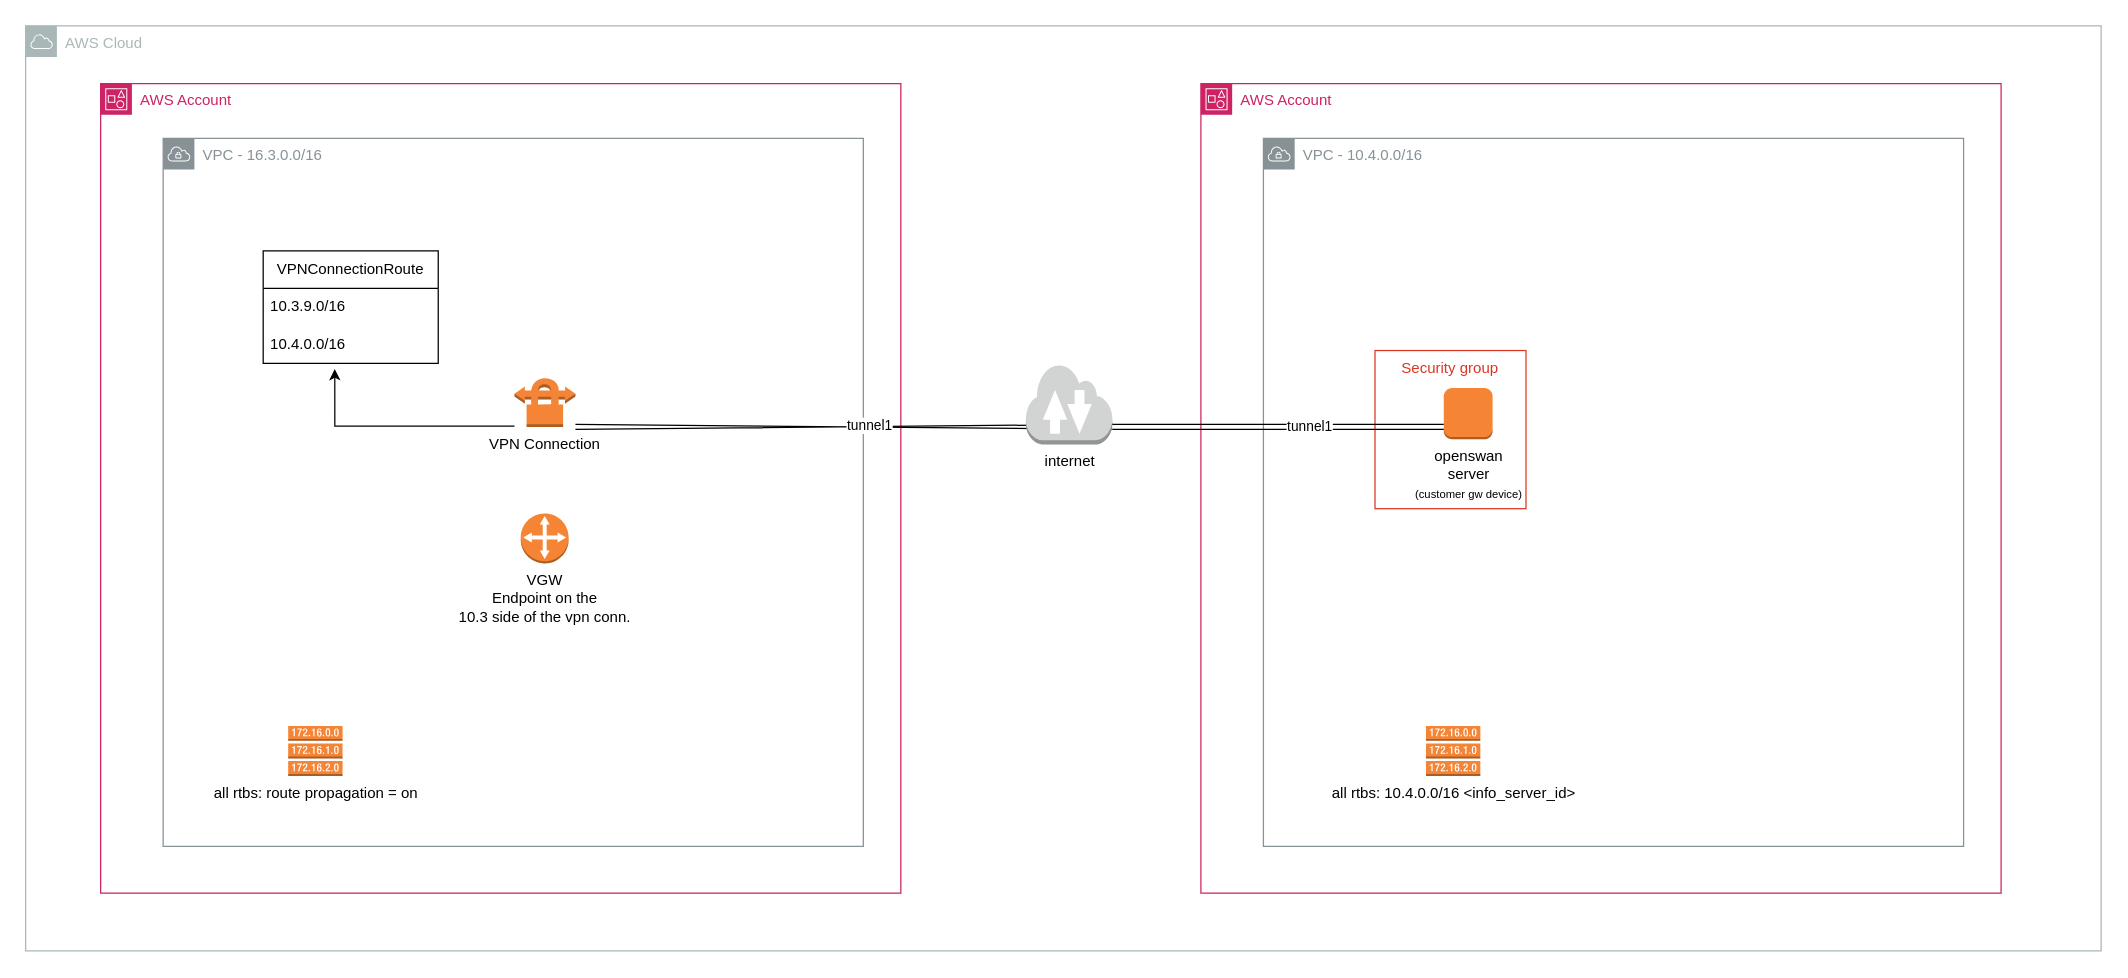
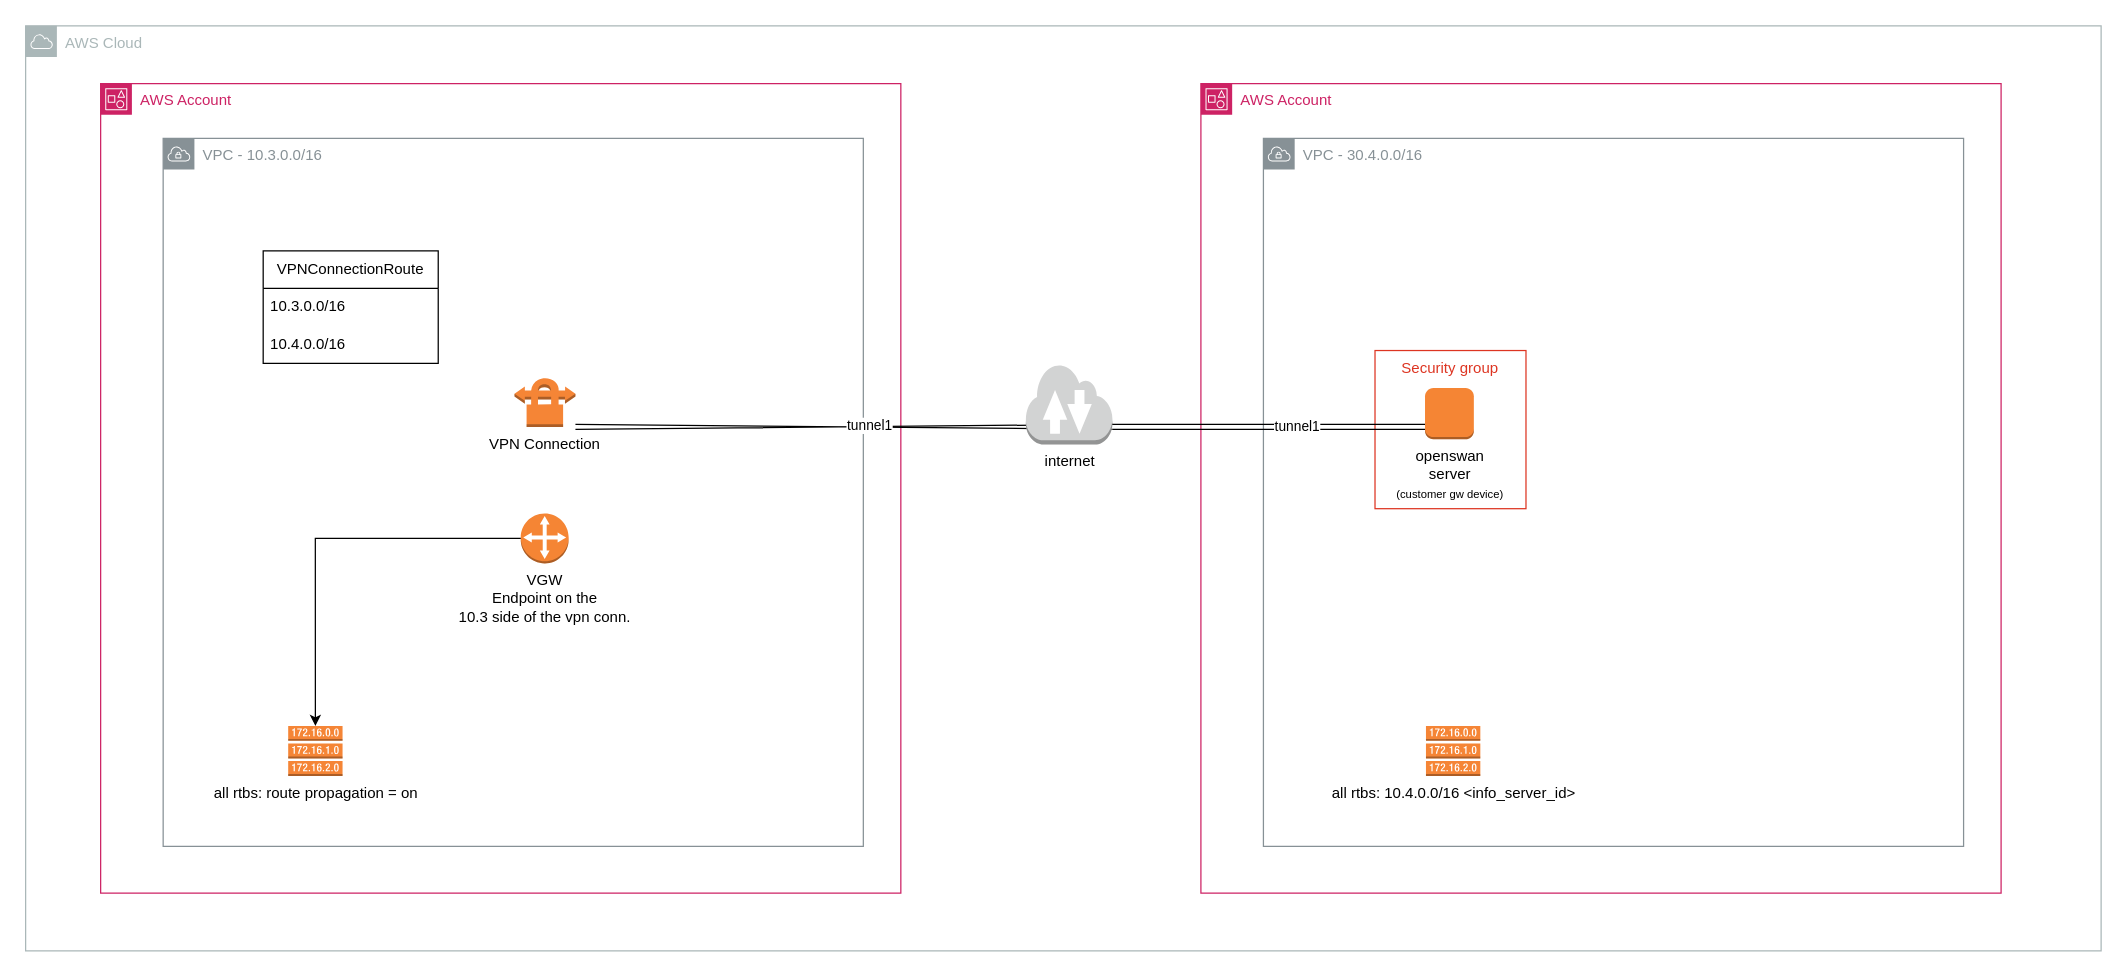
(265, 156) -> (265, 156)
(1365, 156) -> (1365, 156)
(311, 307) -> (311, 307)
(1468, 413) -> (1449, 413)
(400, 426) -> none
none -> (328, 538)
